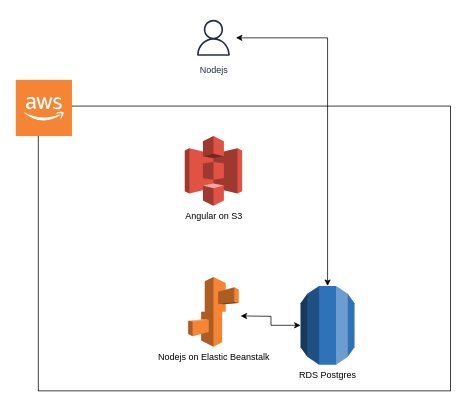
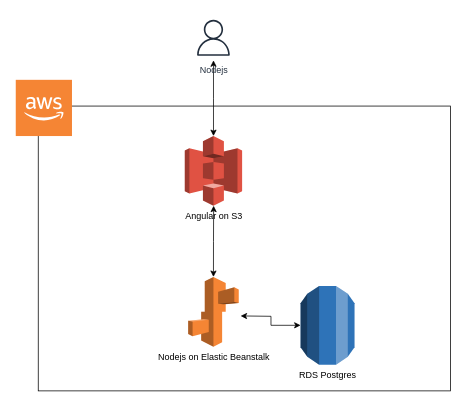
(327, 158) -> (213, 98)
none -> (213, 242)
